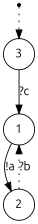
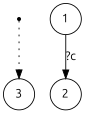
(19, 87) -> none
(10, 167) -> (71, 57)
(19, 171) -> none
